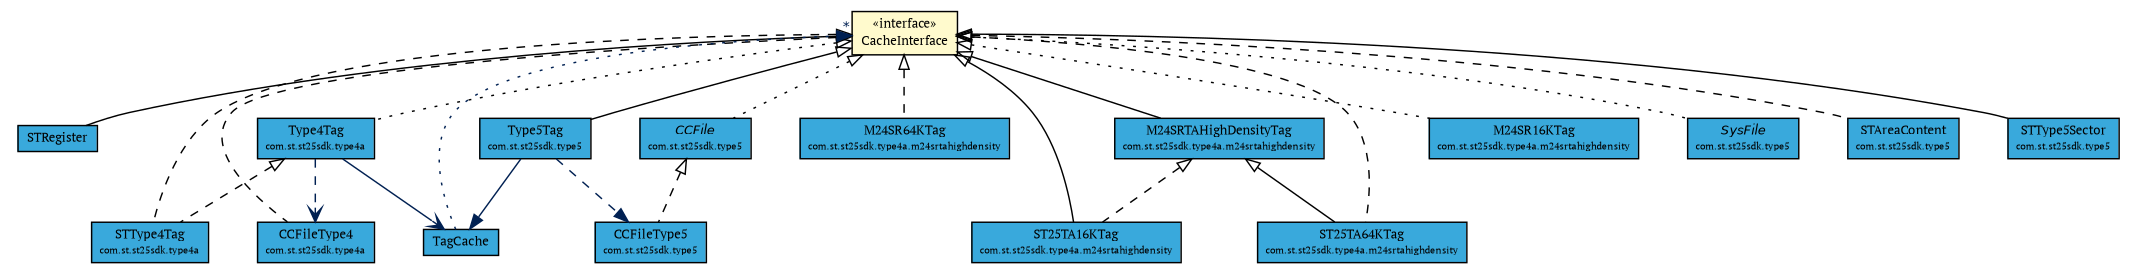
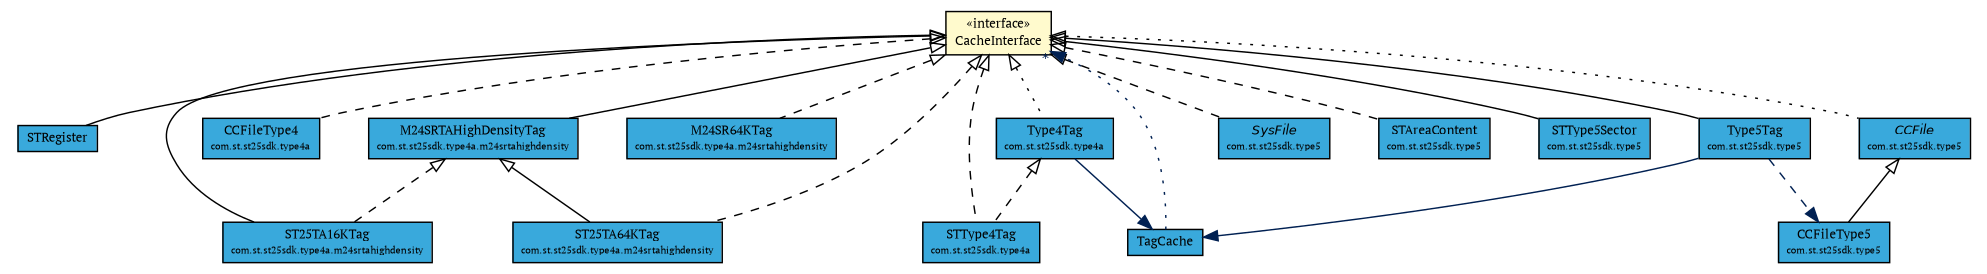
(1331, 64) -> (1144, 89)
(1533, 139) -> none
(315, 183) -> none
(387, 190) -> (1108, 189)
(669, 197) -> (1869, 196)
